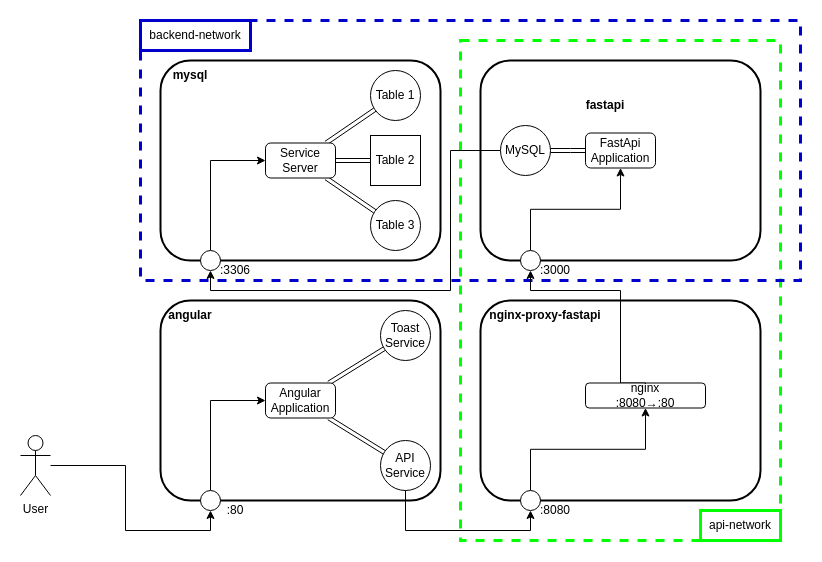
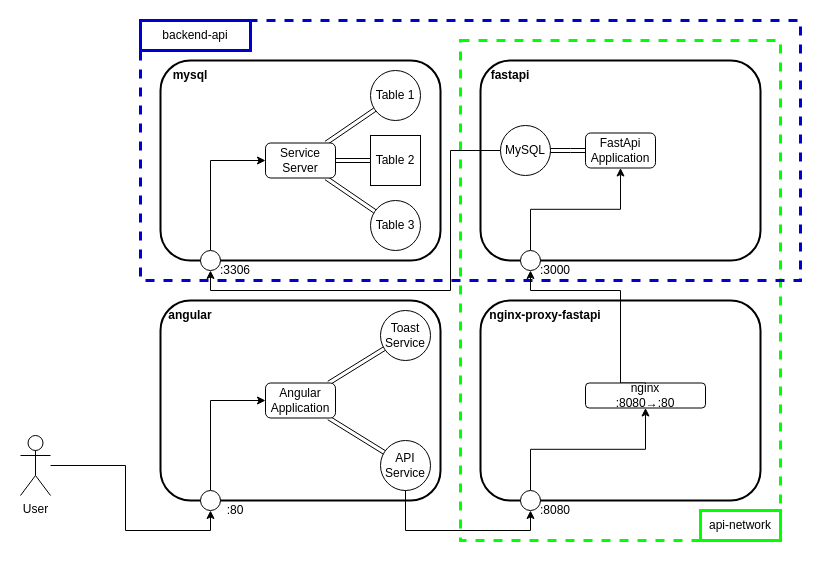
(196, 36) -> (196, 36)
(606, 106) -> (511, 76)
